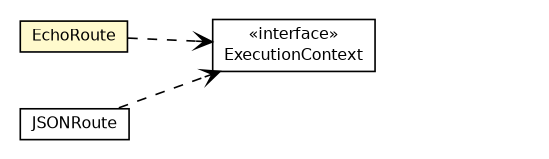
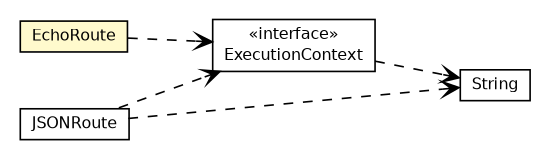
none -> (494, 84)
